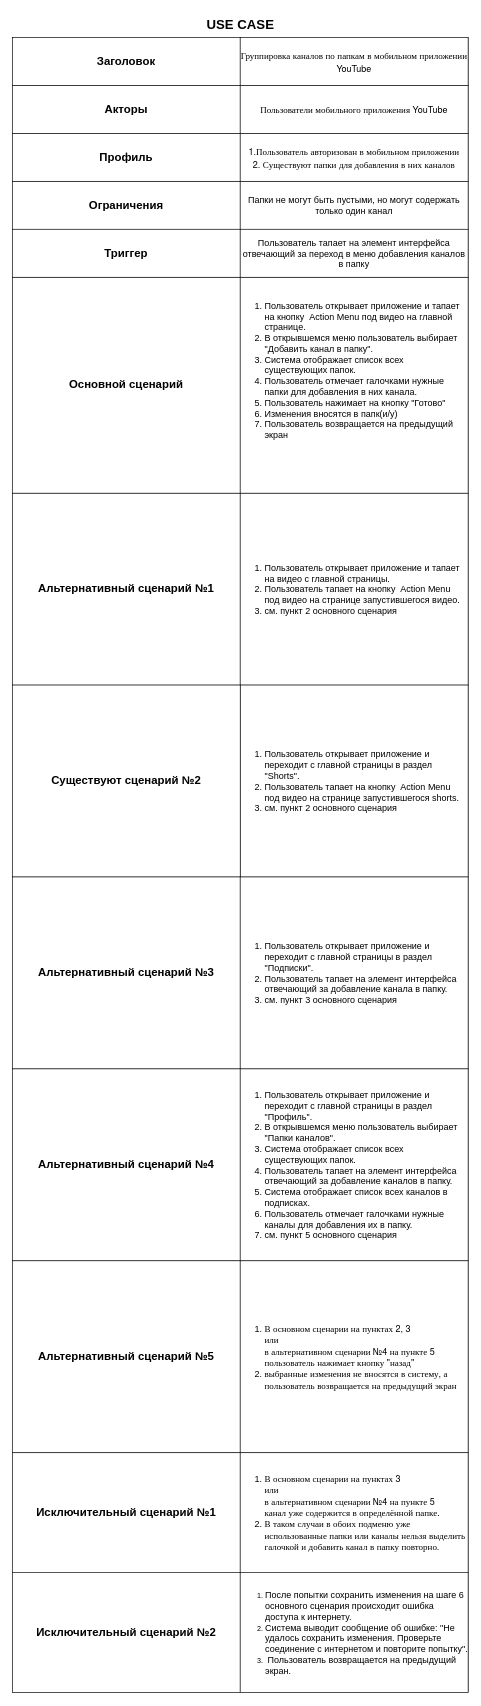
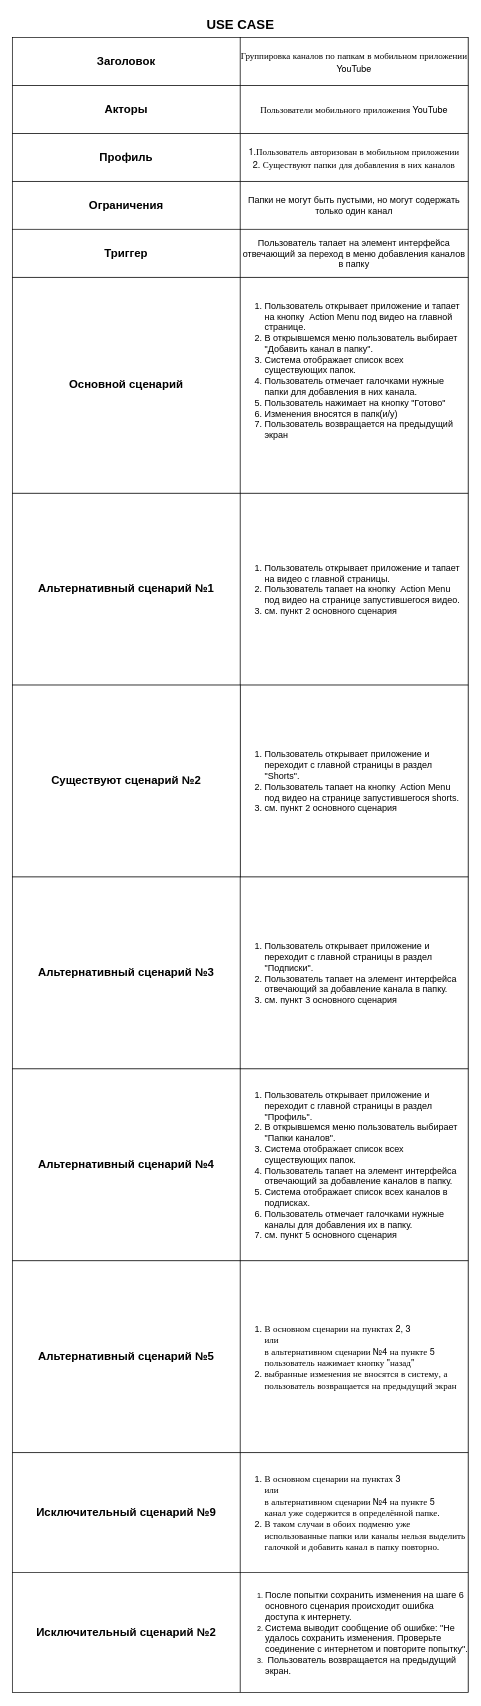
(126, 1513) -> (126, 1513)
